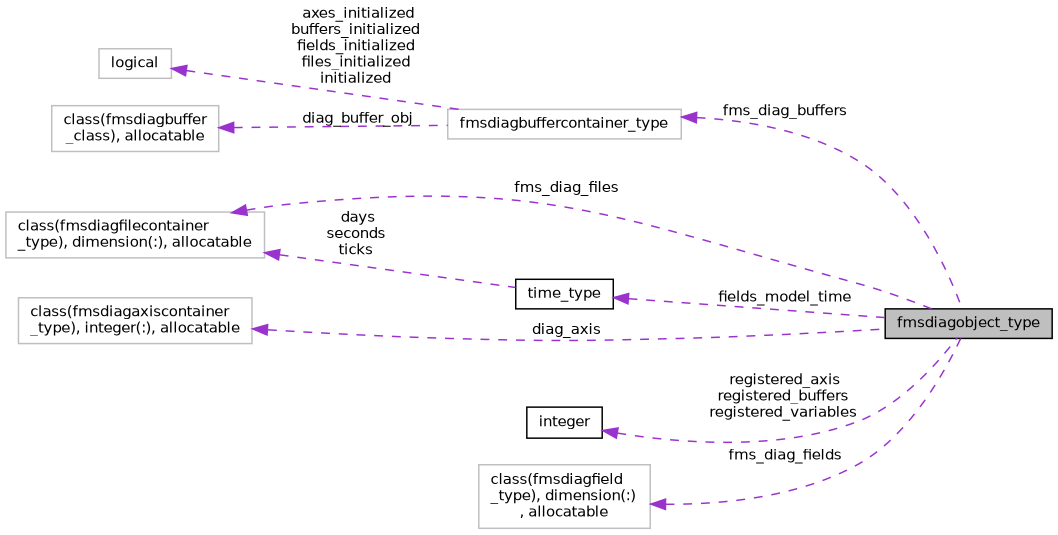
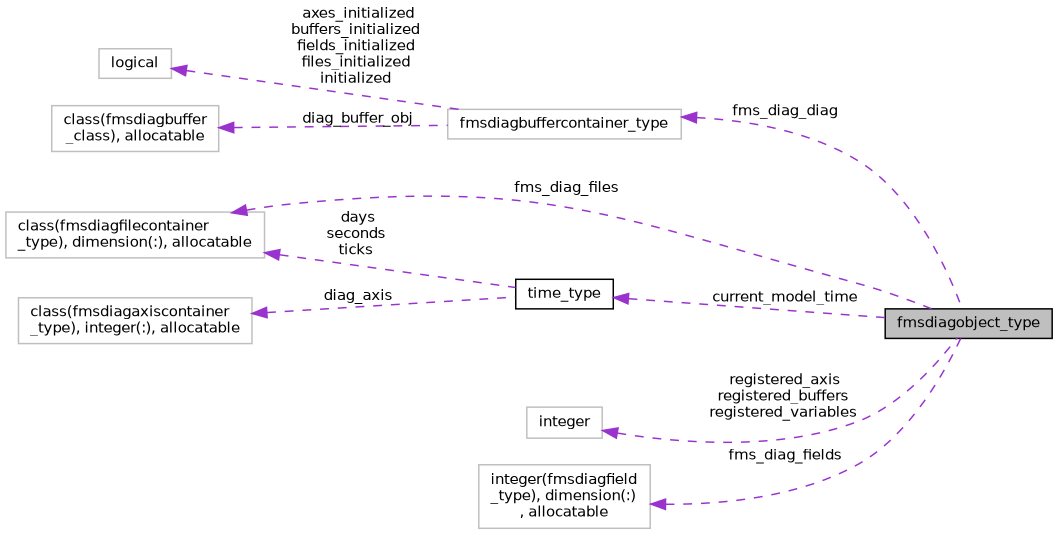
(783, 112) -> (783, 112)
(783, 298) -> (783, 298)
(576, 340) -> (391, 305)
(565, 423) -> (565, 423)
(565, 497) -> (565, 497)
